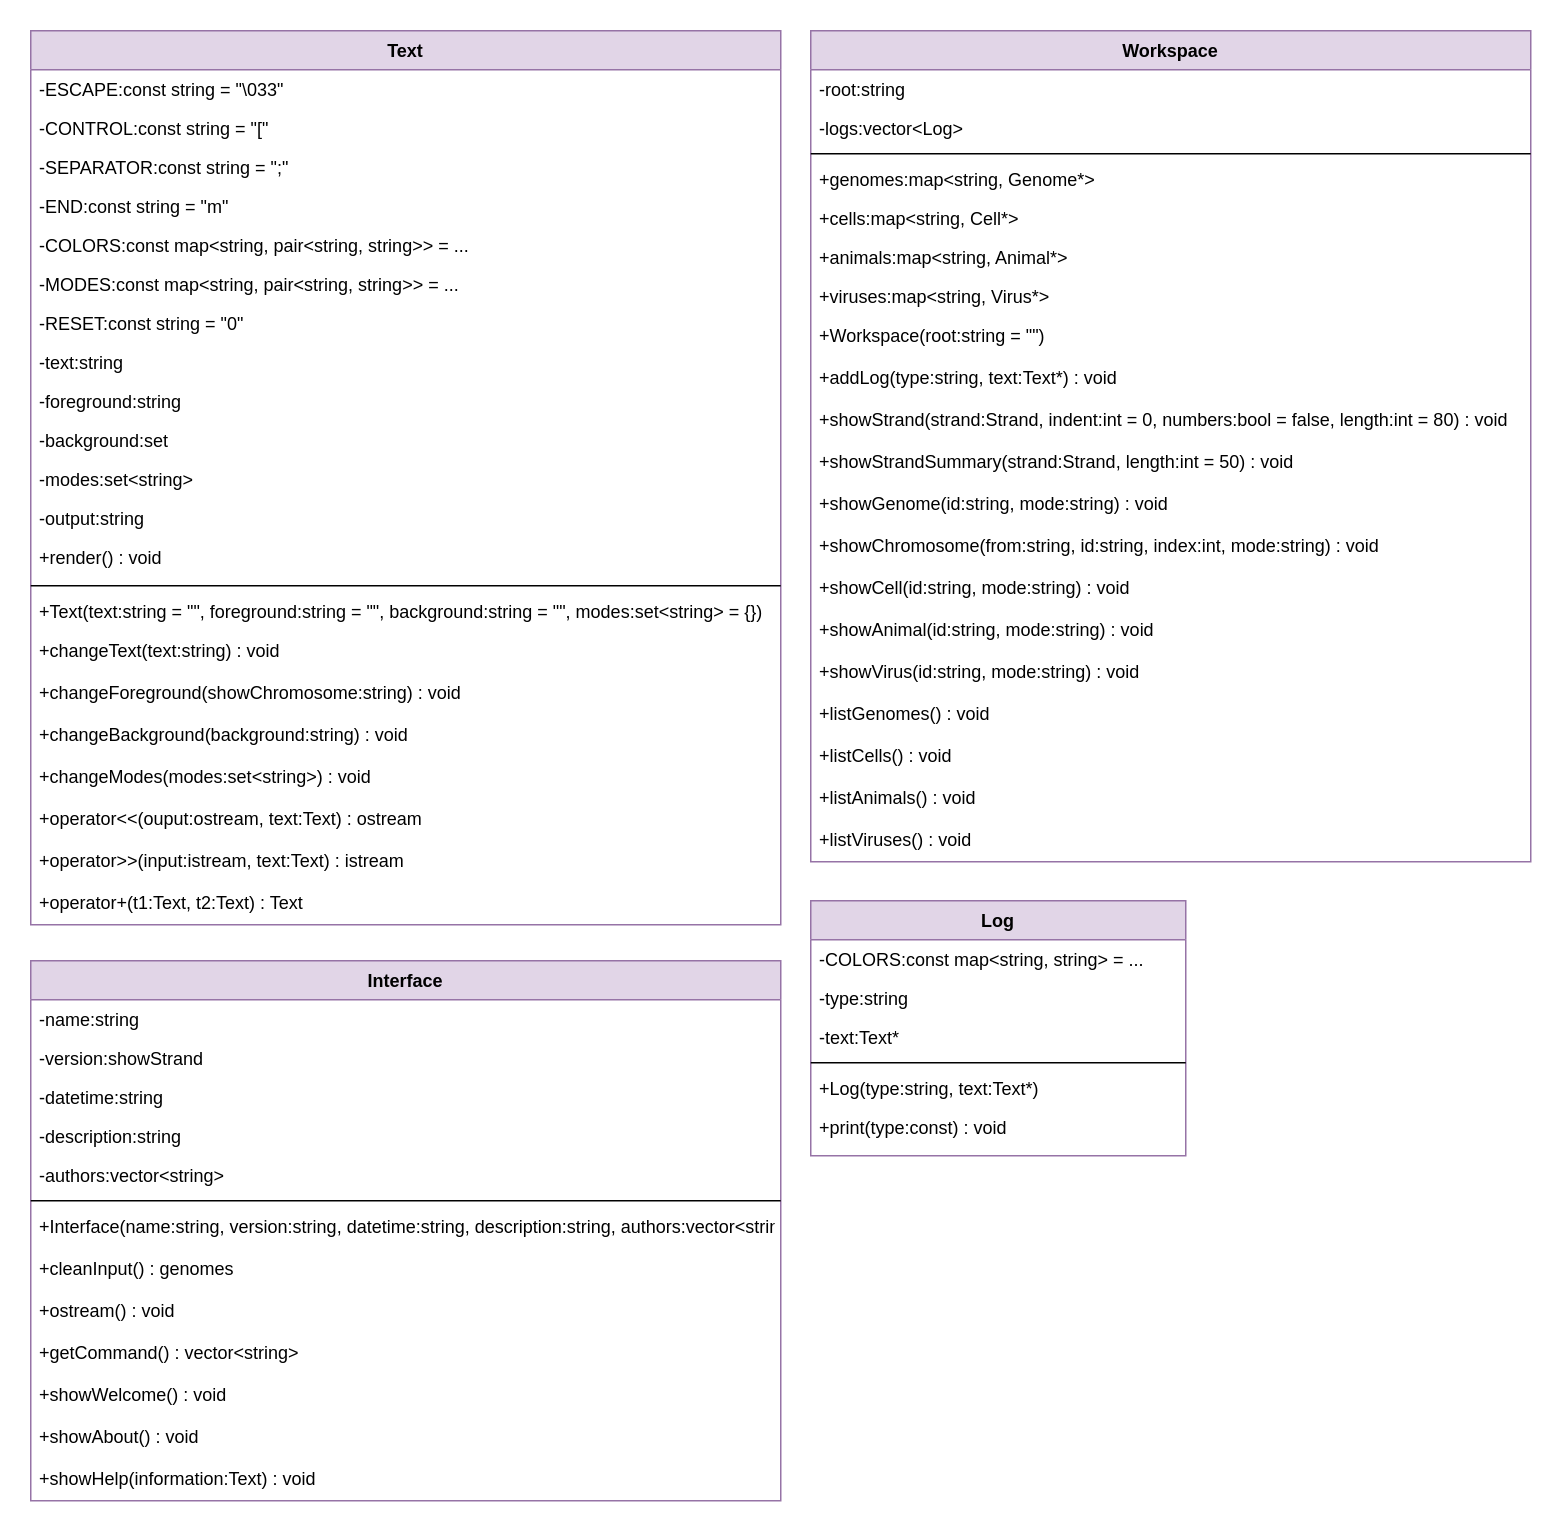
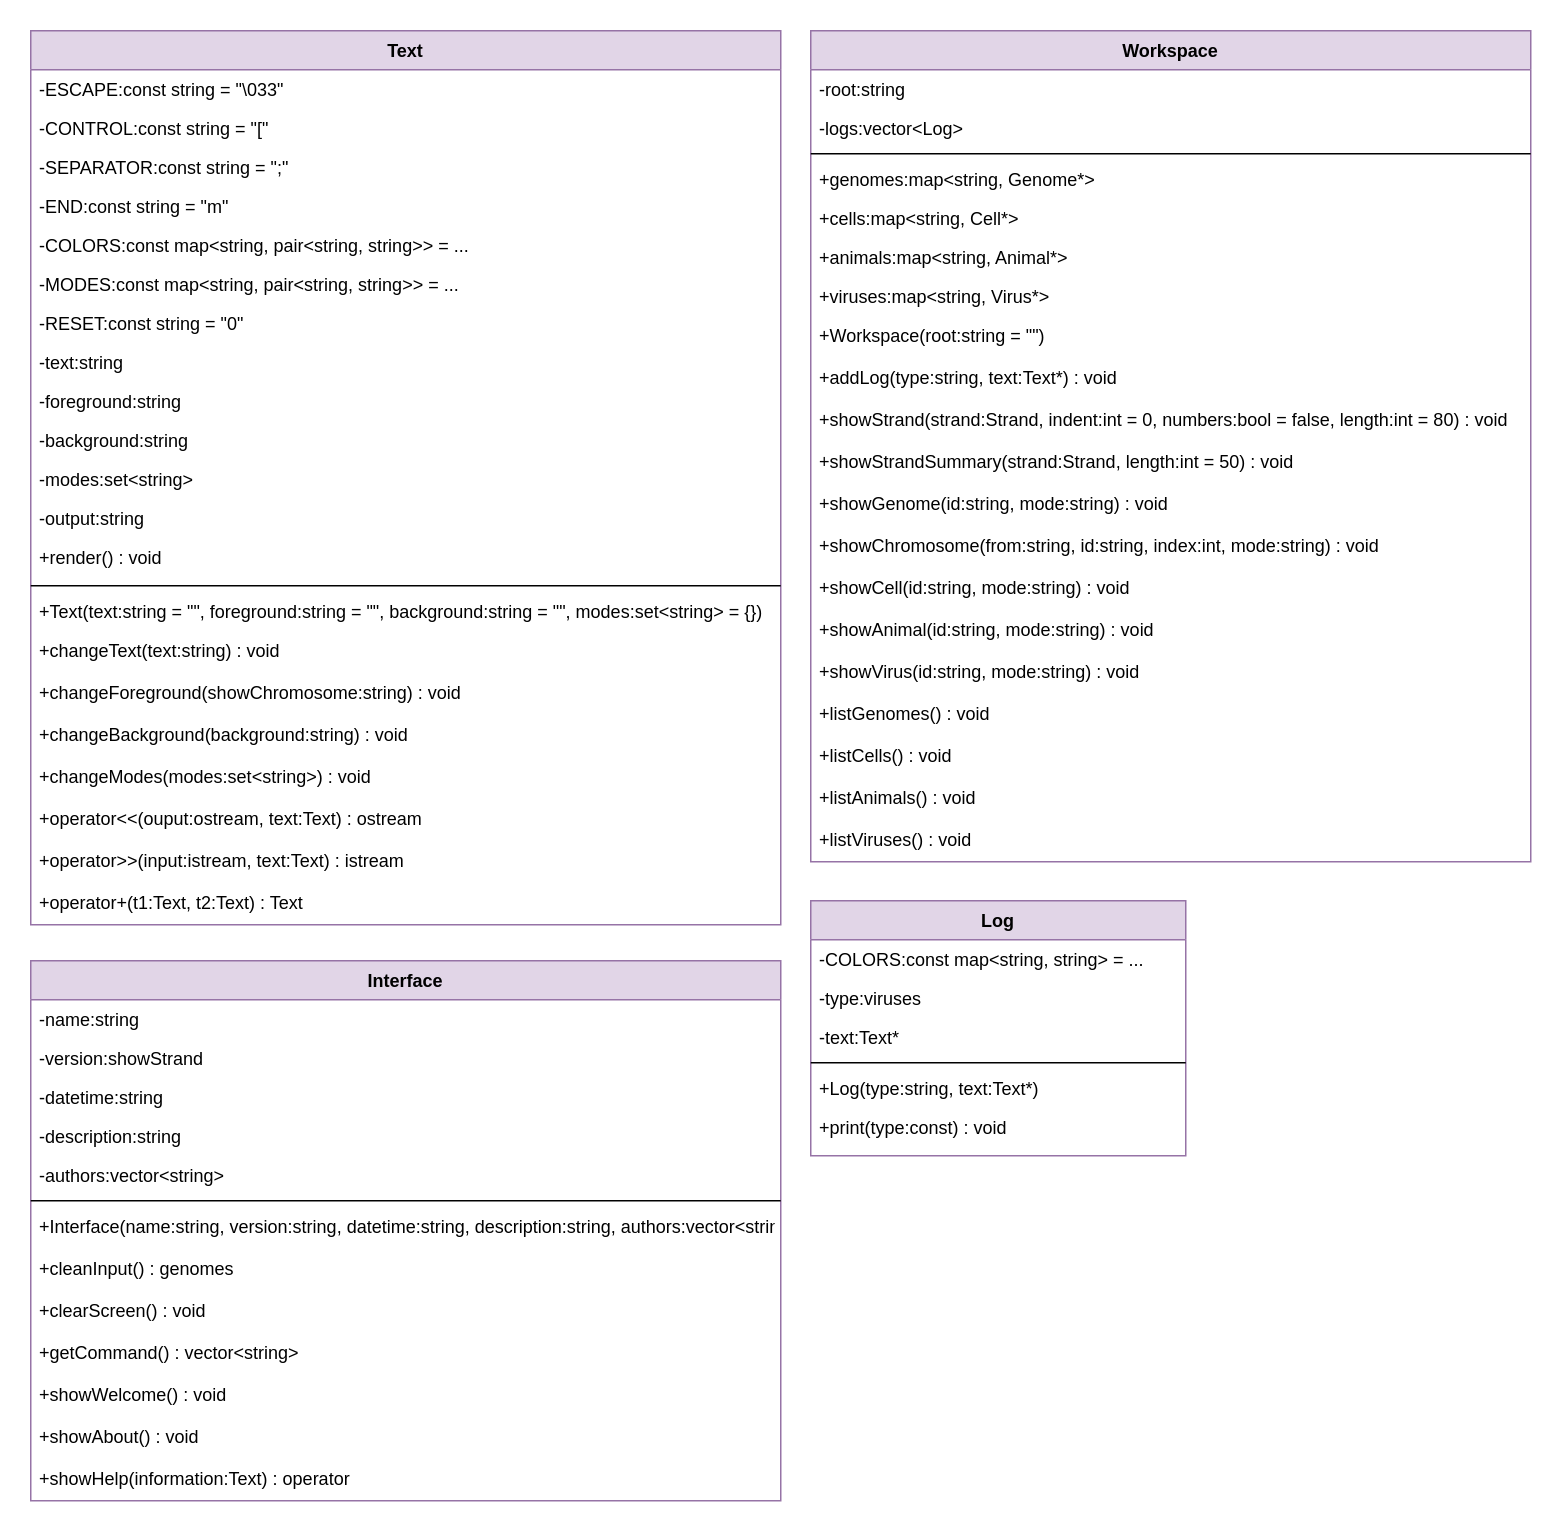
(112, 441) -> (125, 441)
(875, 999) -> (880, 999)
(115, 1311) -> (133, 1311)
(192, 1479) -> (214, 1479)
